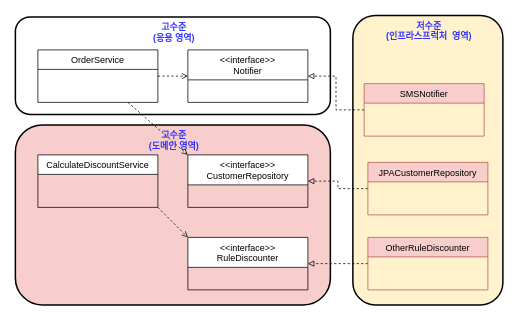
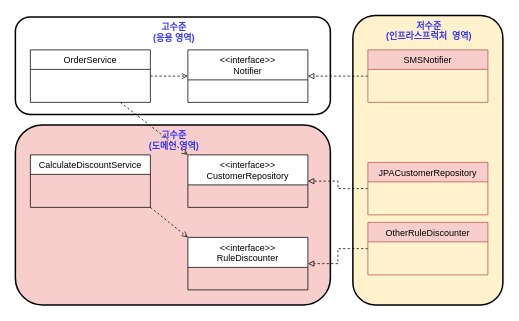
(98, 76) -> (90, 76)
(424, 110) -> (428, 76)
(98, 181) -> (90, 181)
(428, 264) -> (428, 249)
